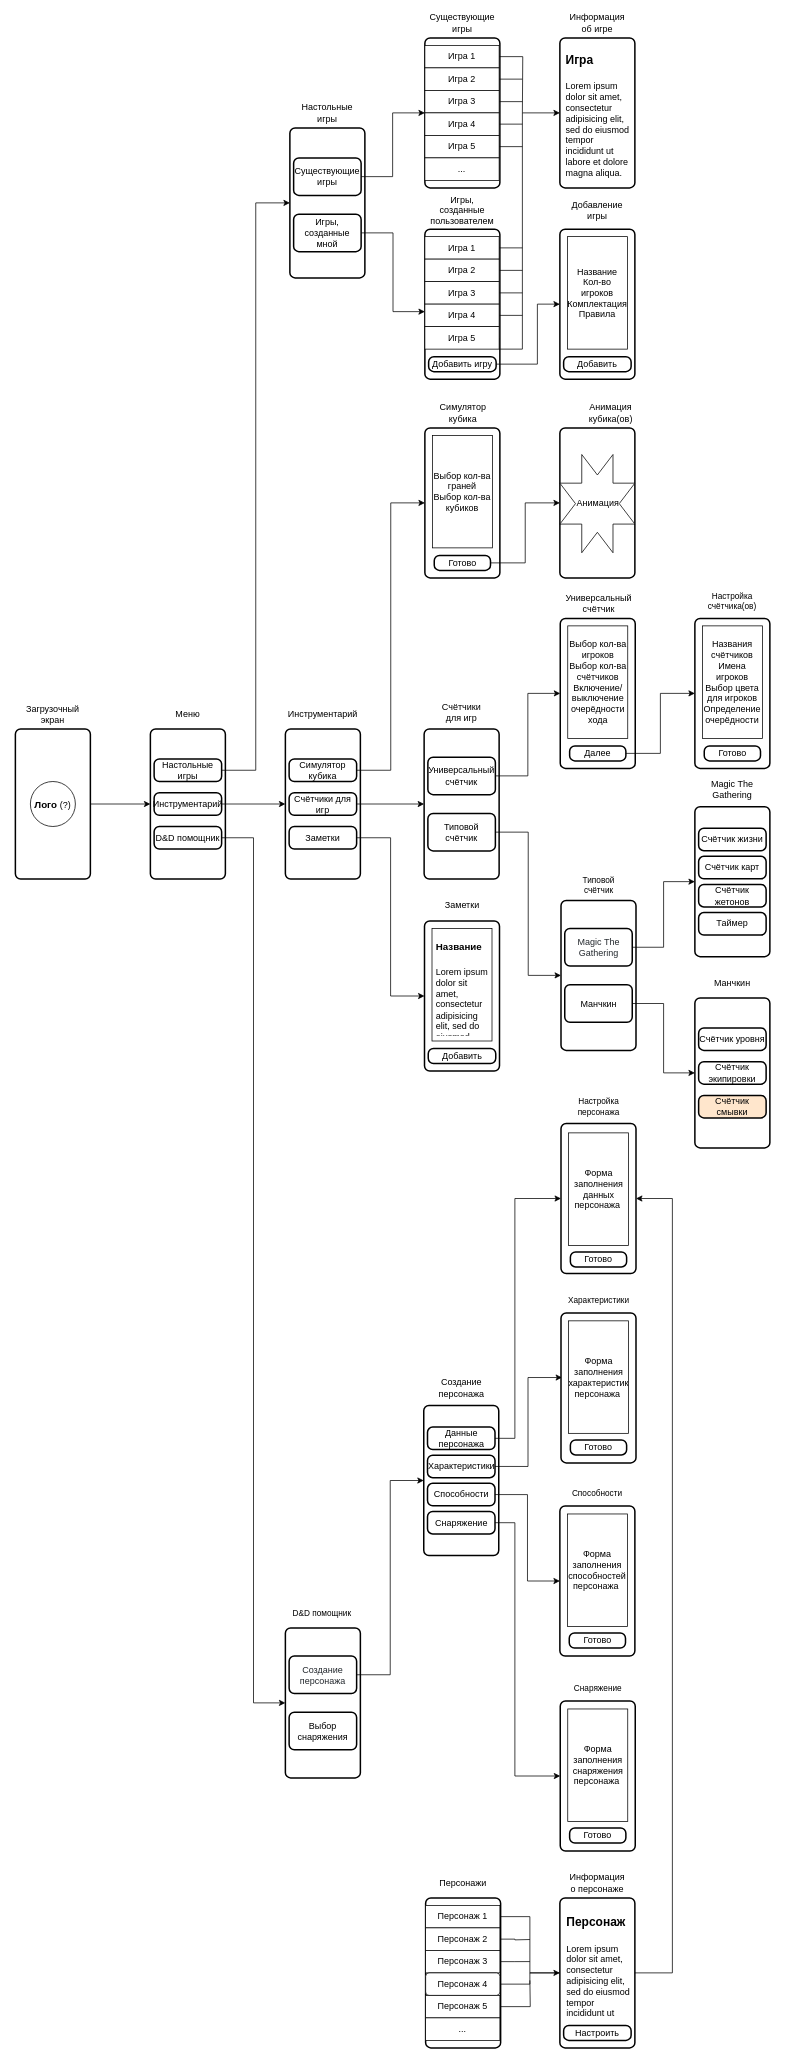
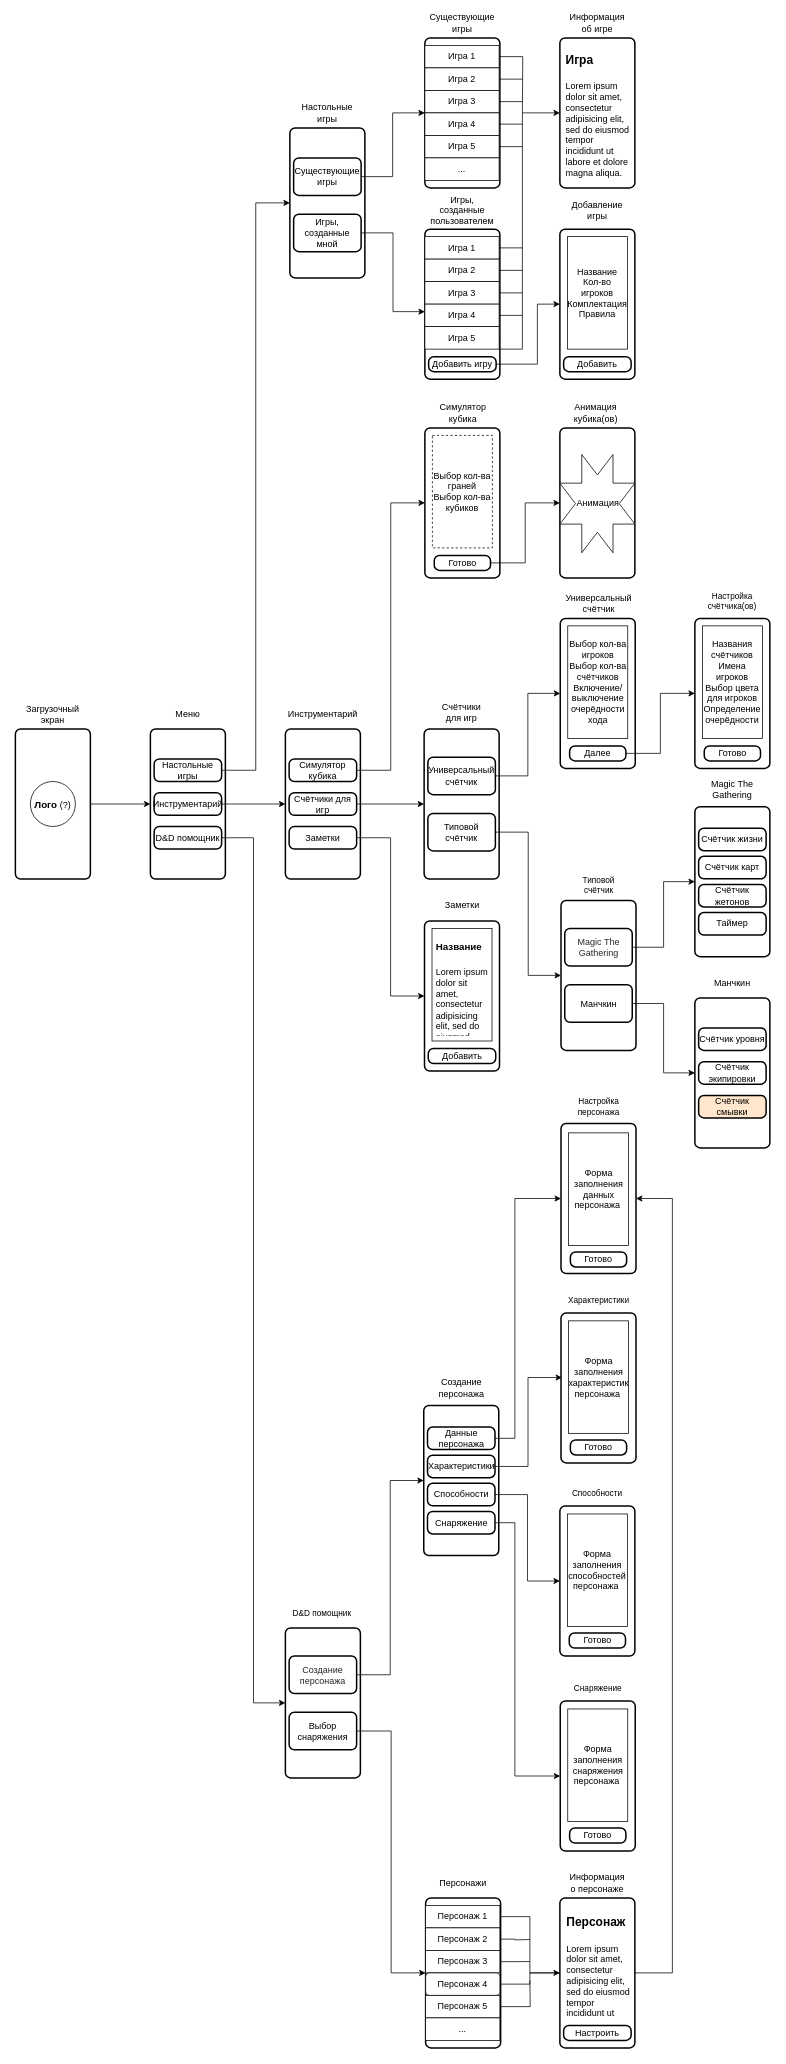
(611, 413) -> (596, 413)
(462, 492) -> (462, 492)
none -> (390, 1731)
